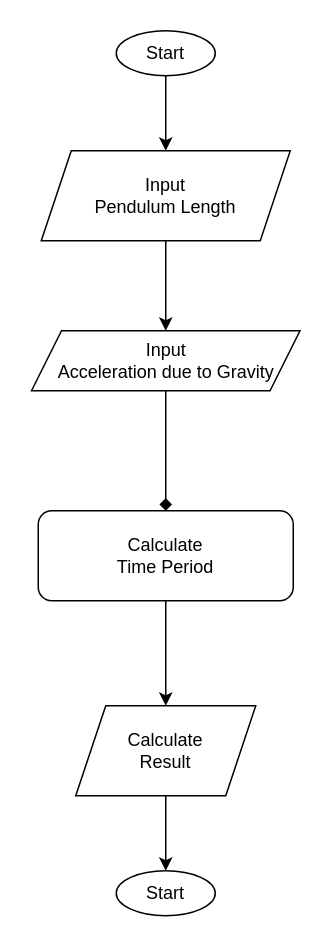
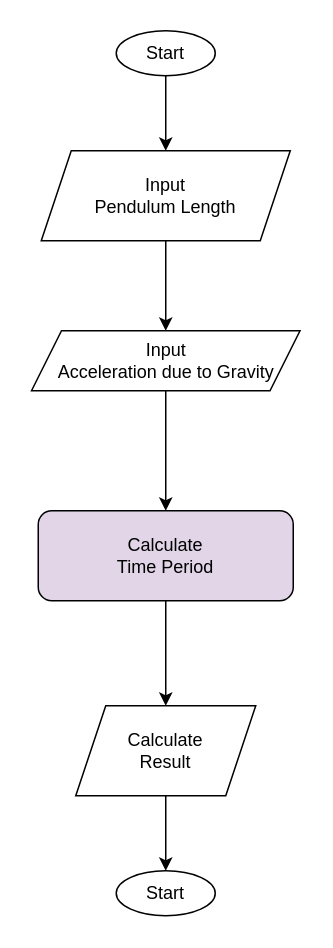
(166, 498) -> (166, 499)
(166, 556) -> (166, 556)
